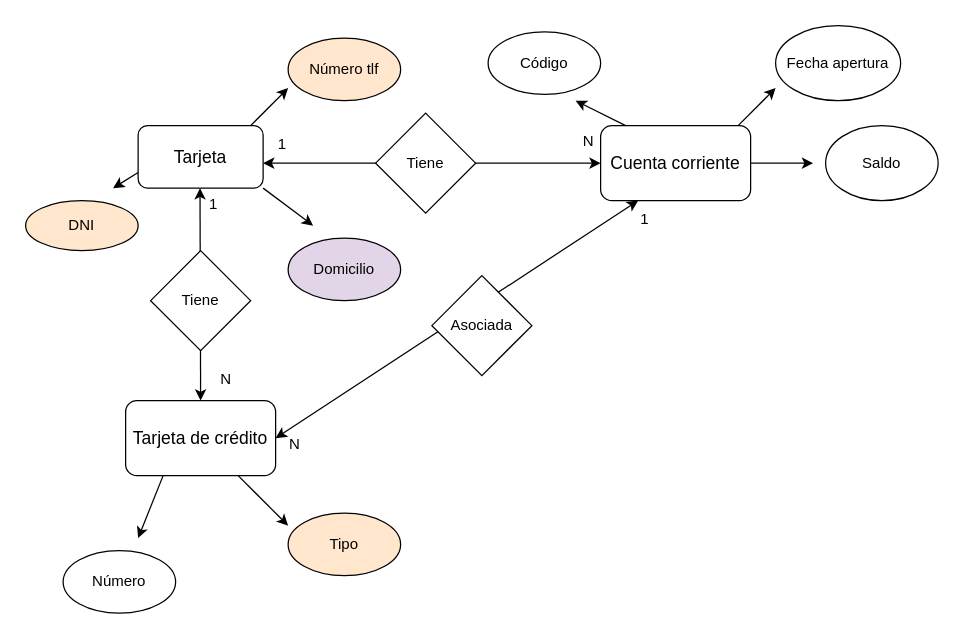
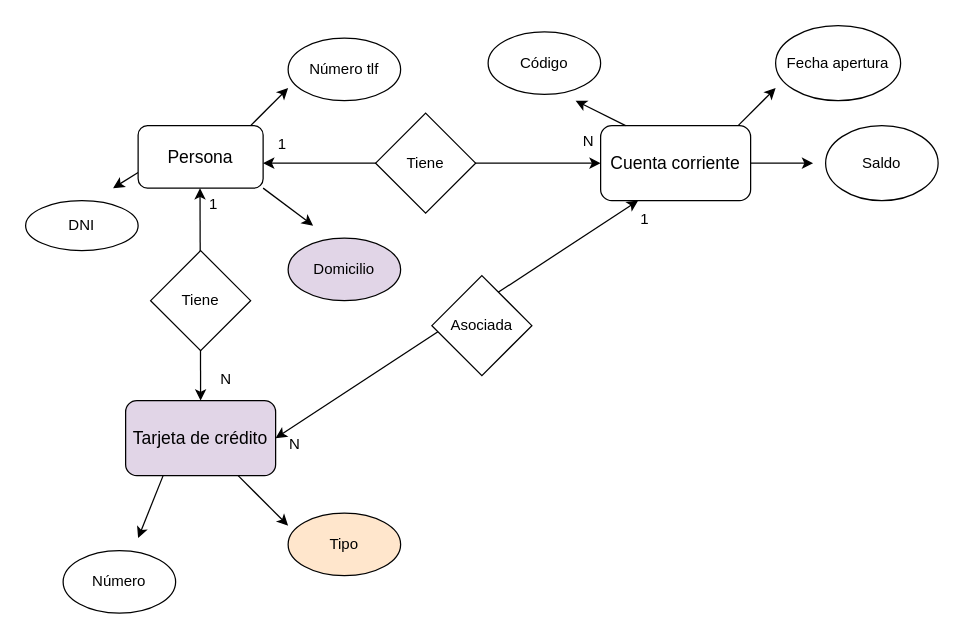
(344, 69) -> (344, 69)
(201, 157) -> (201, 157)
(82, 226) -> (82, 226)
(201, 438) -> (201, 438)
